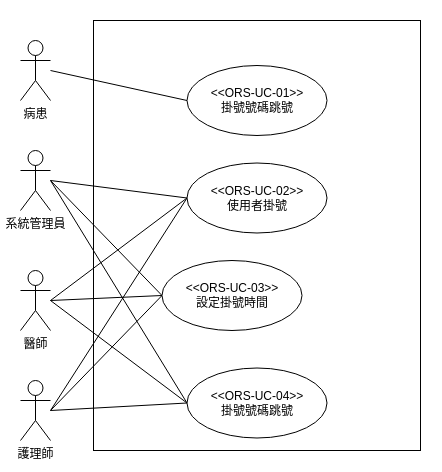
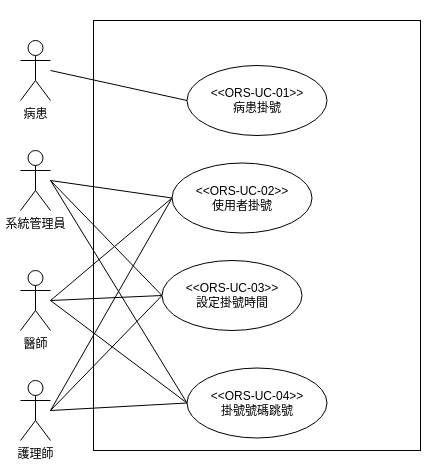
(258, 101) -> (258, 101)
(257, 198) -> (242, 198)
